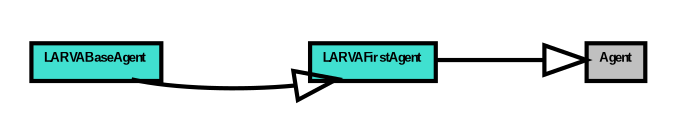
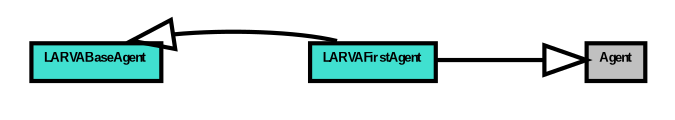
(213, 88) -> (256, 32)
